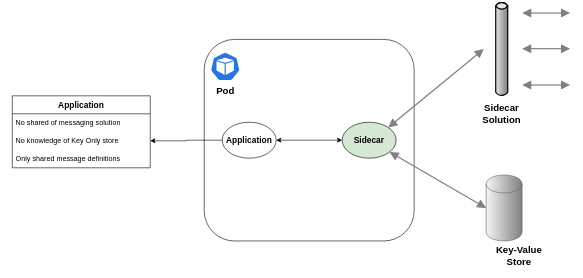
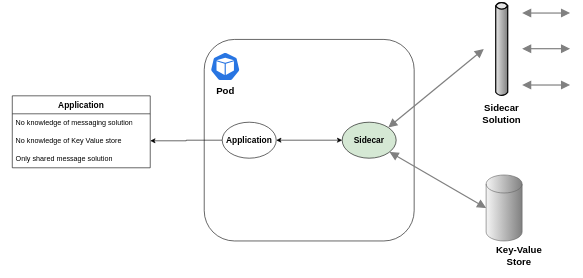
(72, 123) -> (77, 123)
(70, 141) -> (72, 141)
(72, 159) -> (67, 159)
